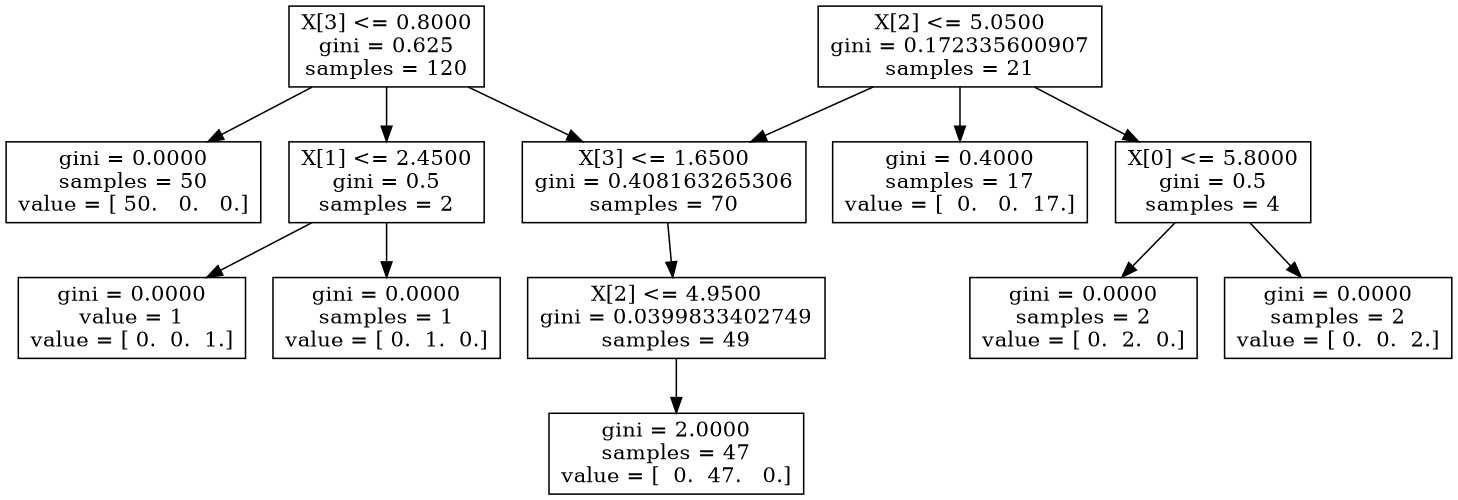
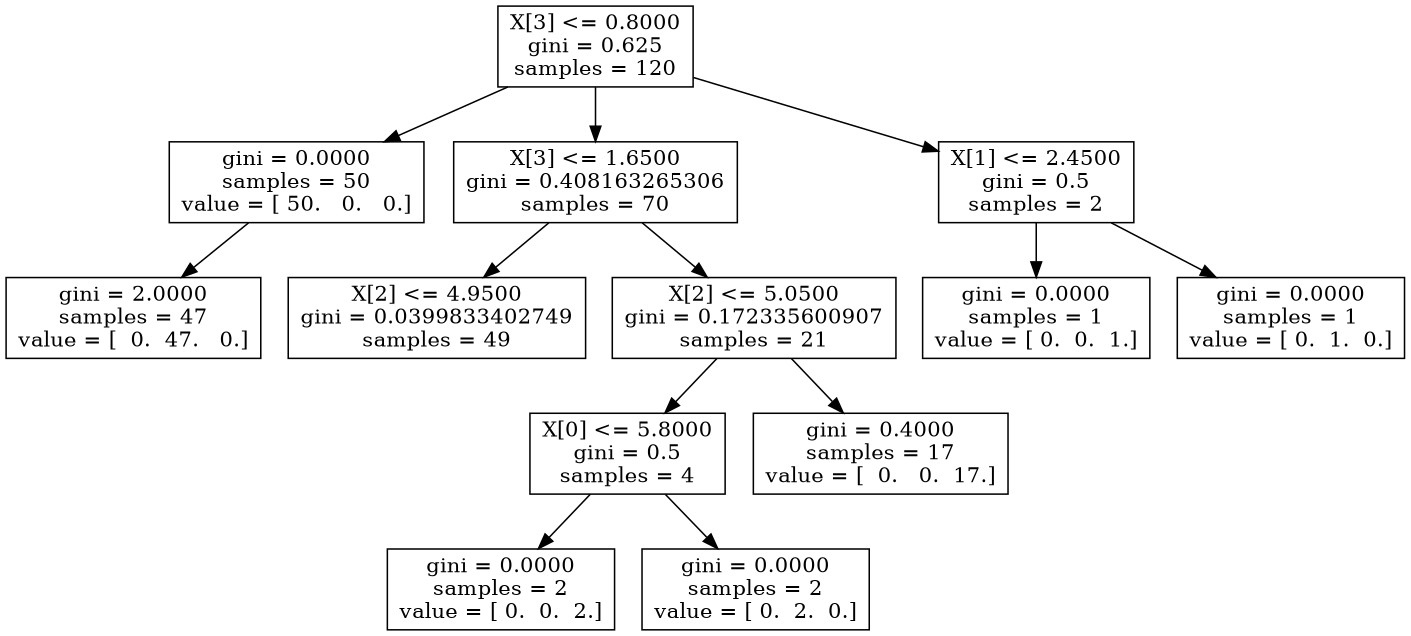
(819, 111) -> (669, 245)
(132, 318) -> (1036, 318)
(676, 378) -> (221, 245)
